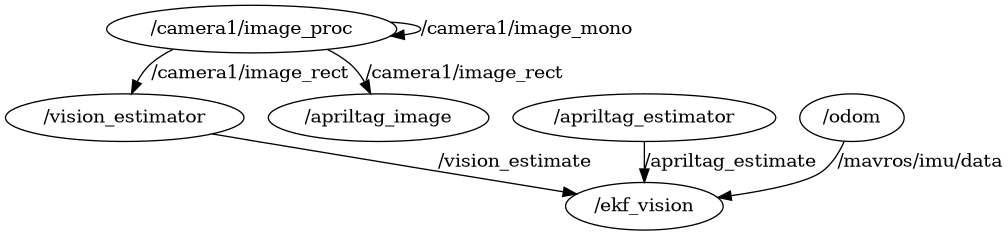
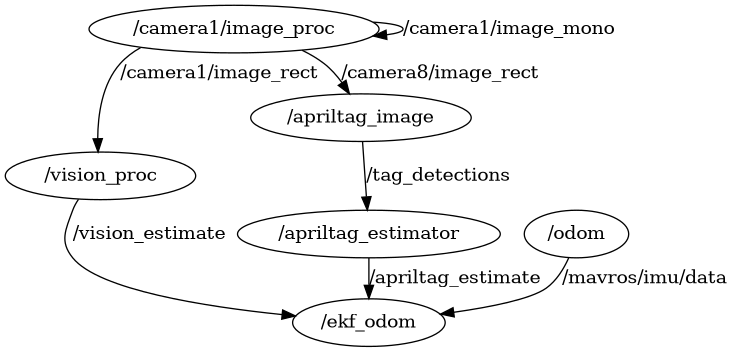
(465, 73) -> (440, 73)
(125, 118) -> (100, 176)
none -> (364, 169)
(644, 206) -> (369, 323)
